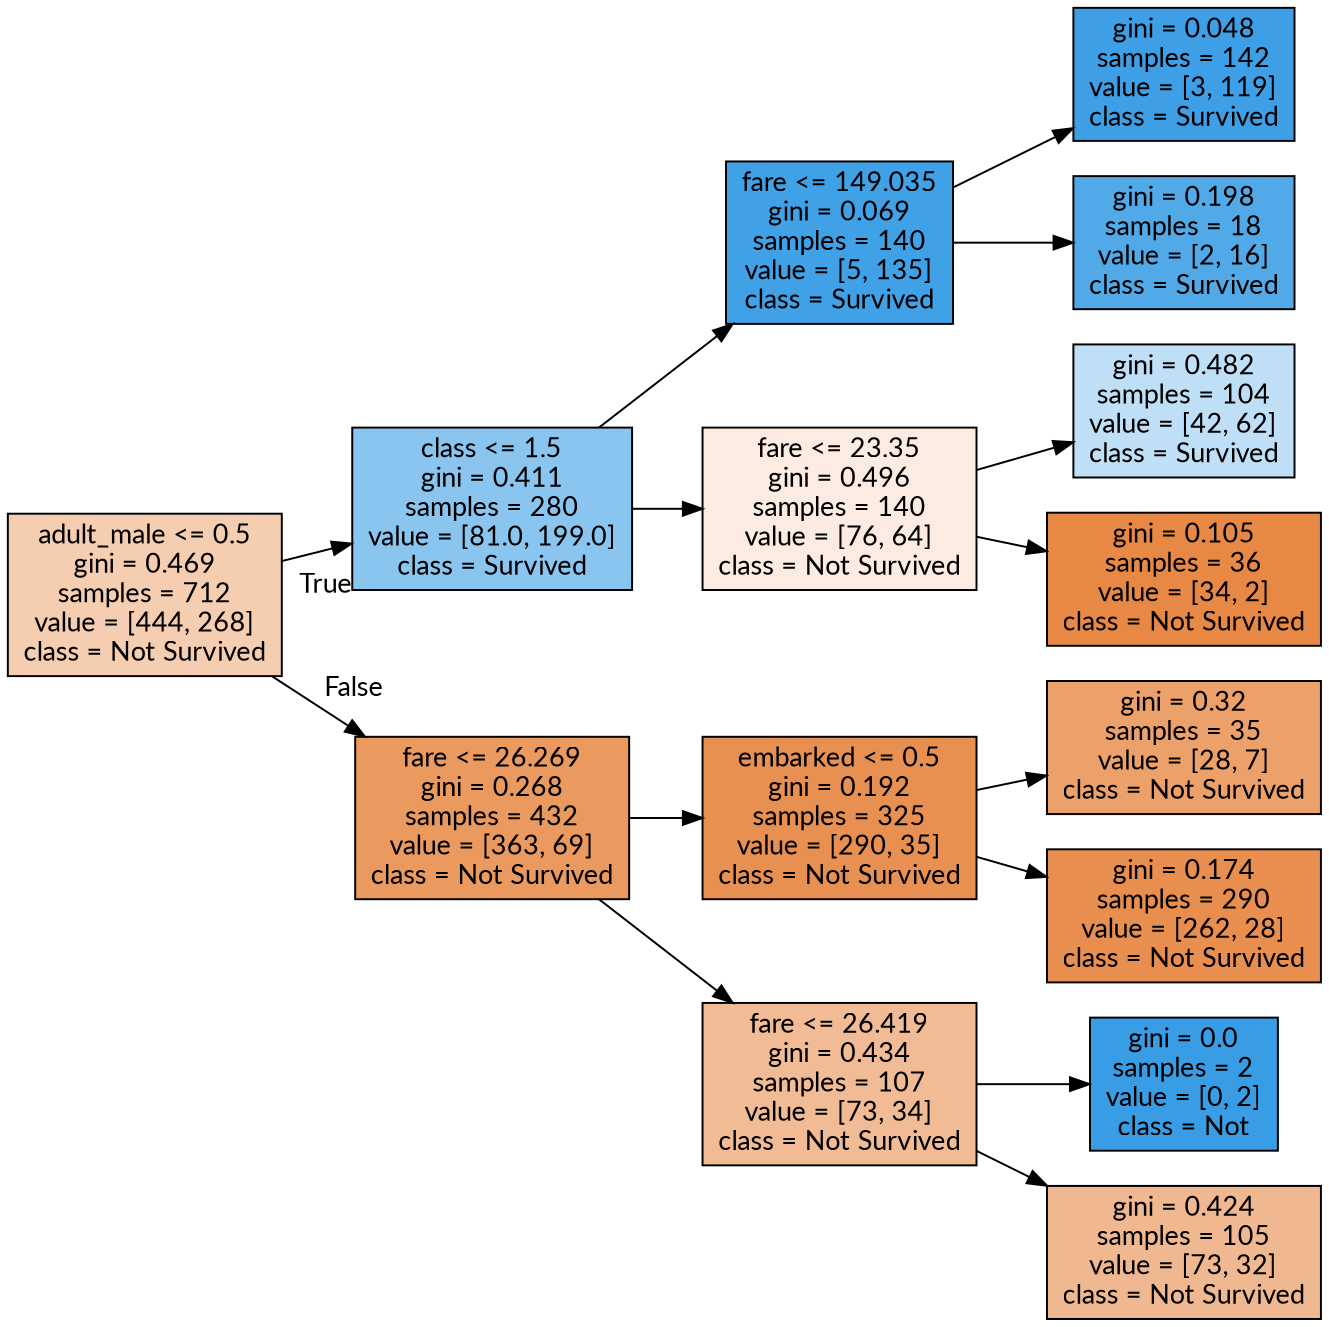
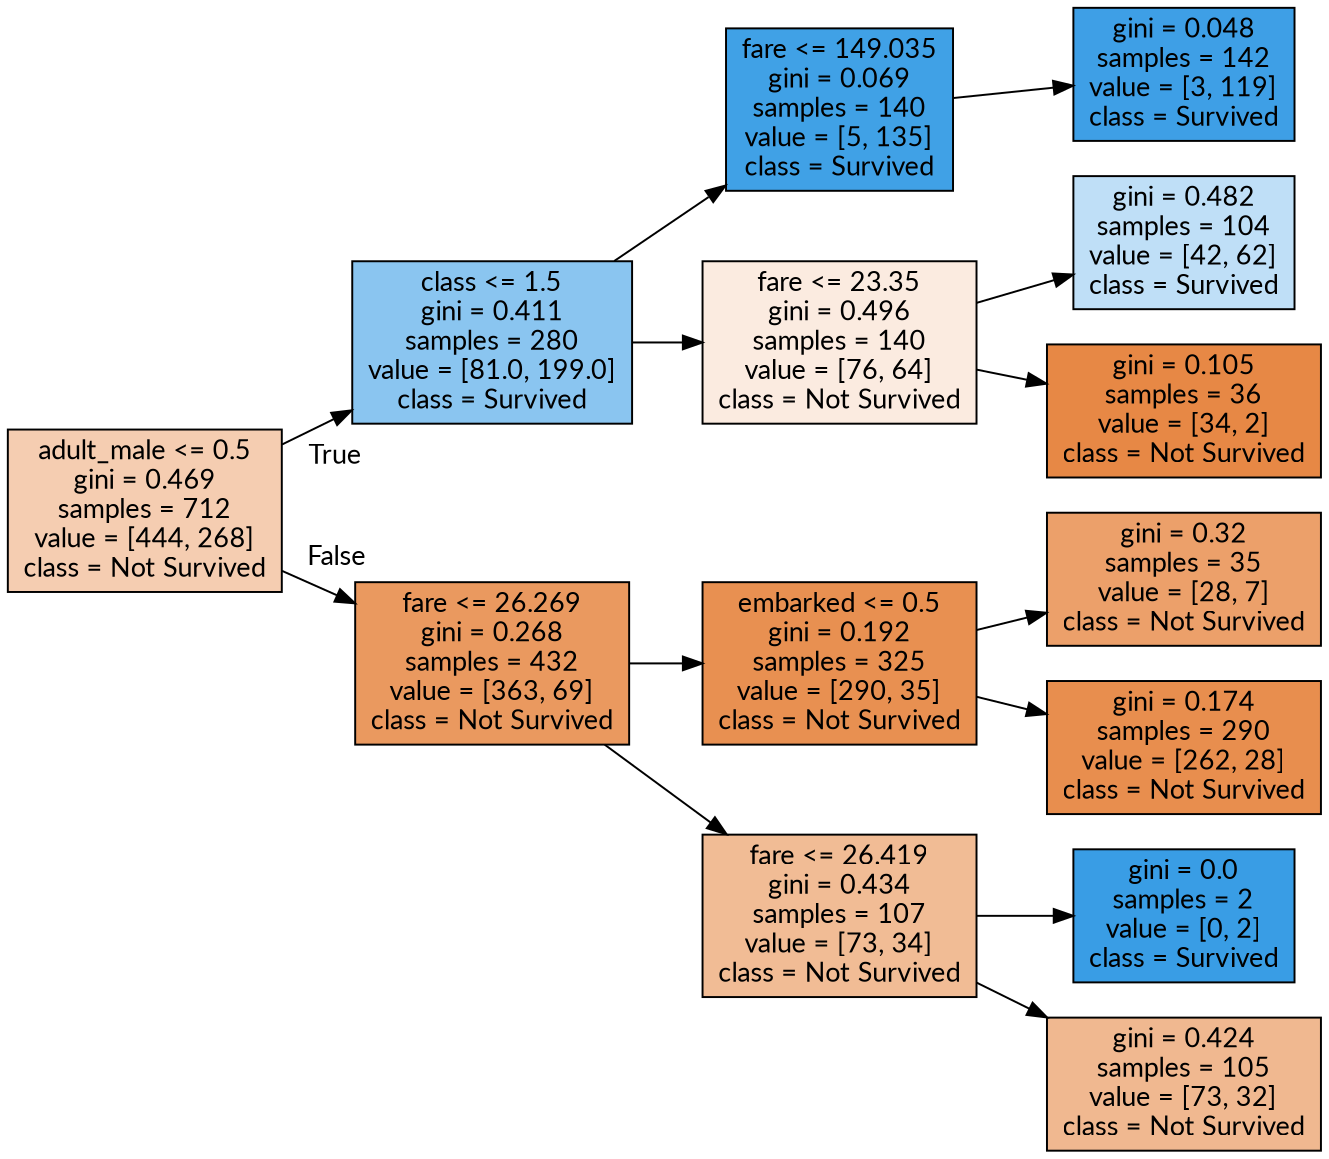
(1184, 243) -> none
(1184, 1084) -> (1184, 916)
